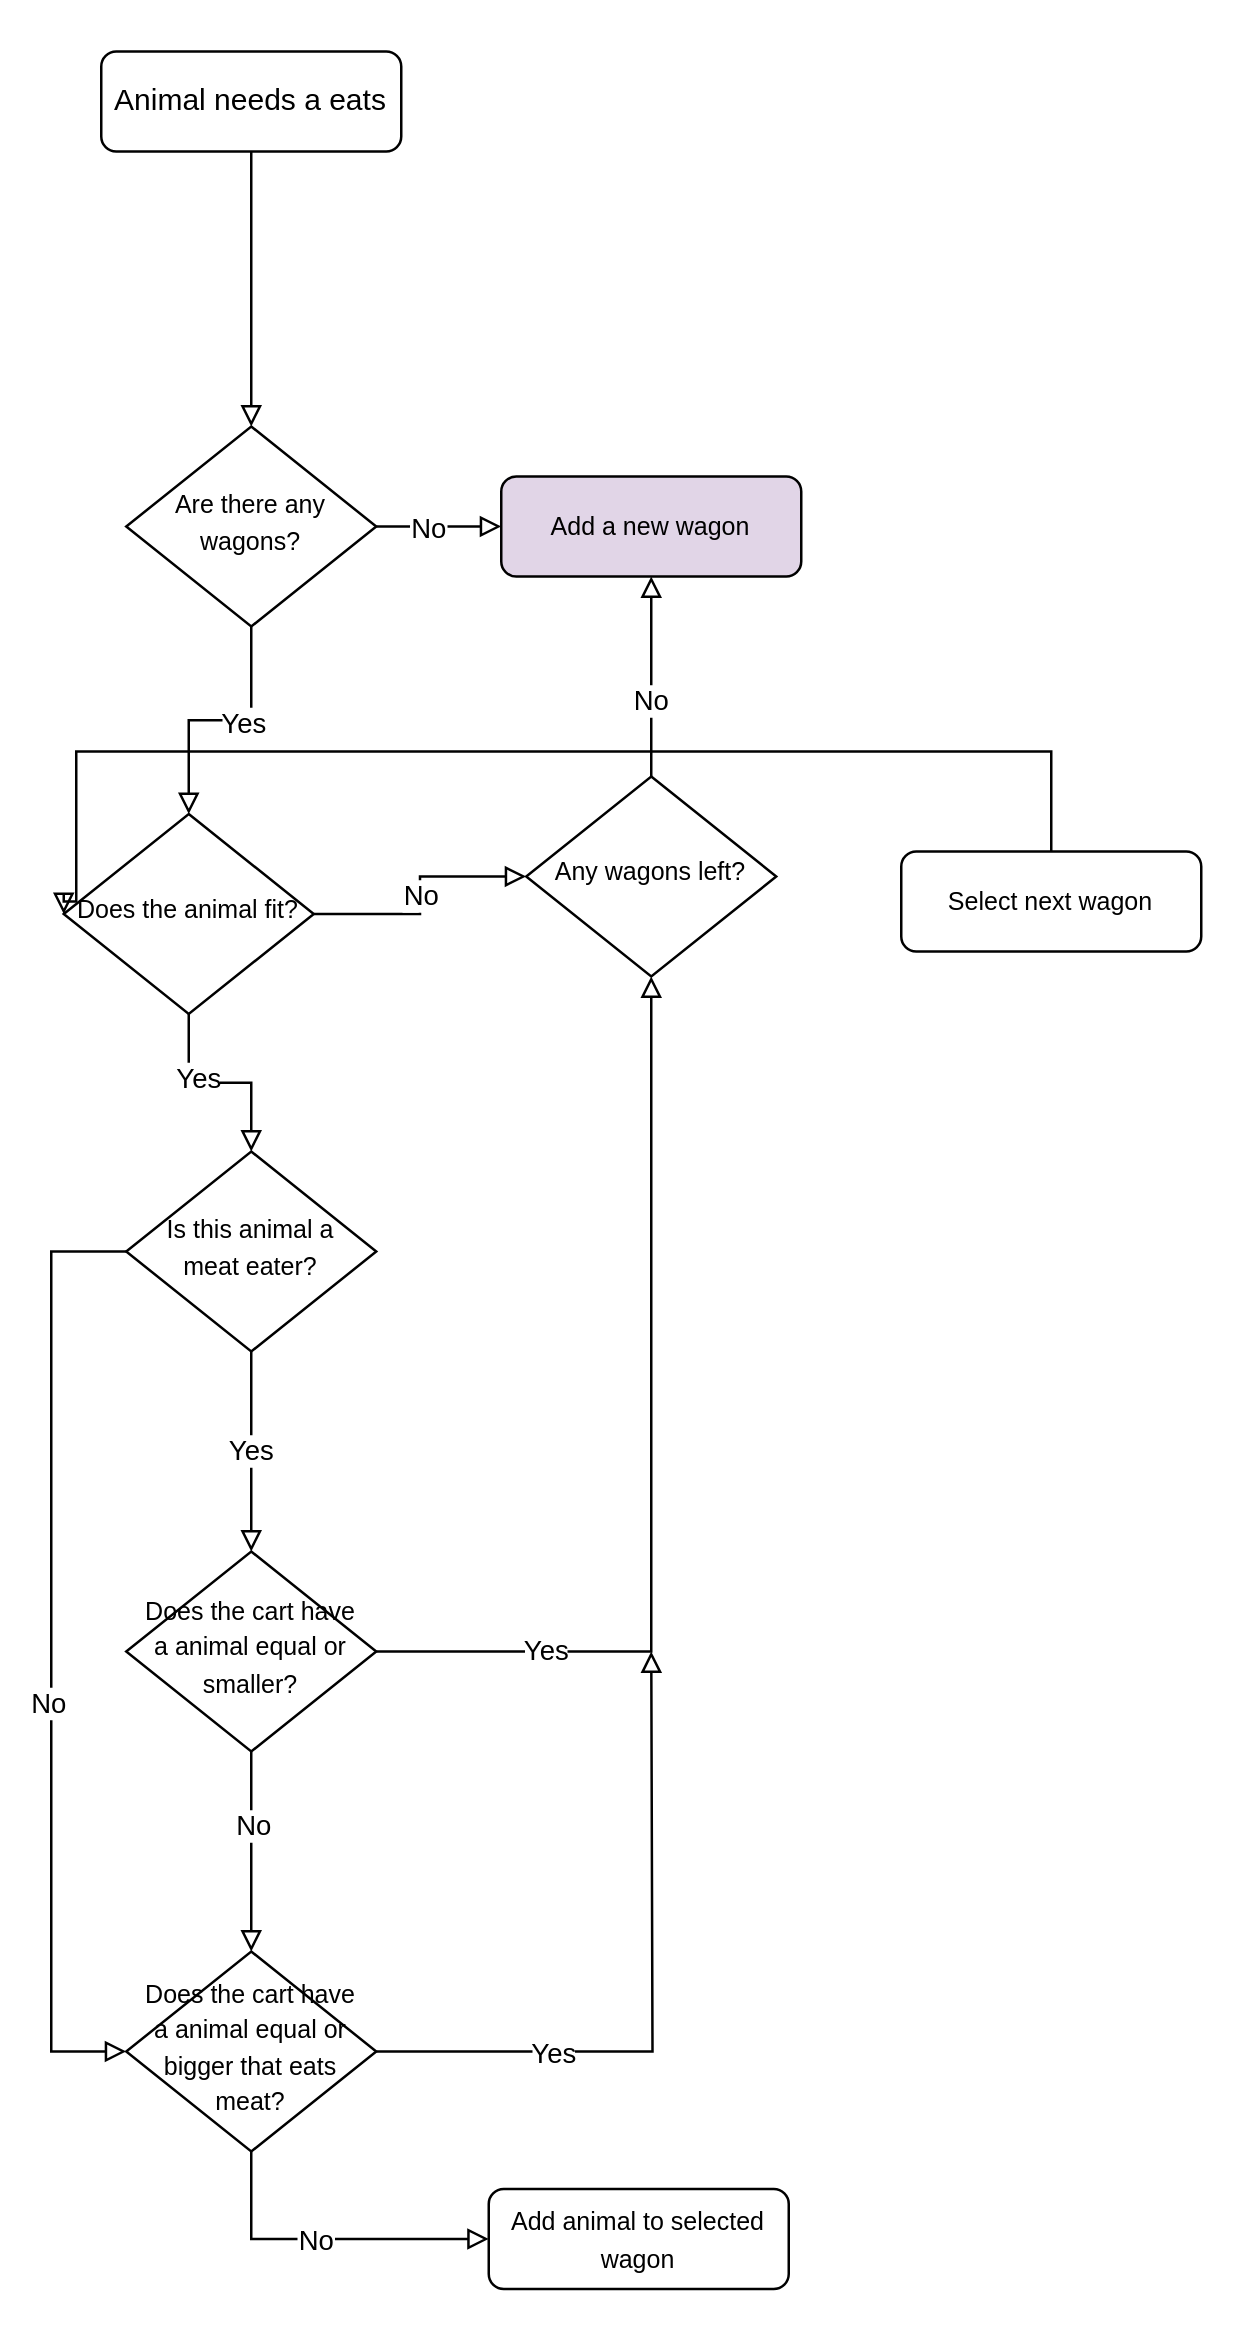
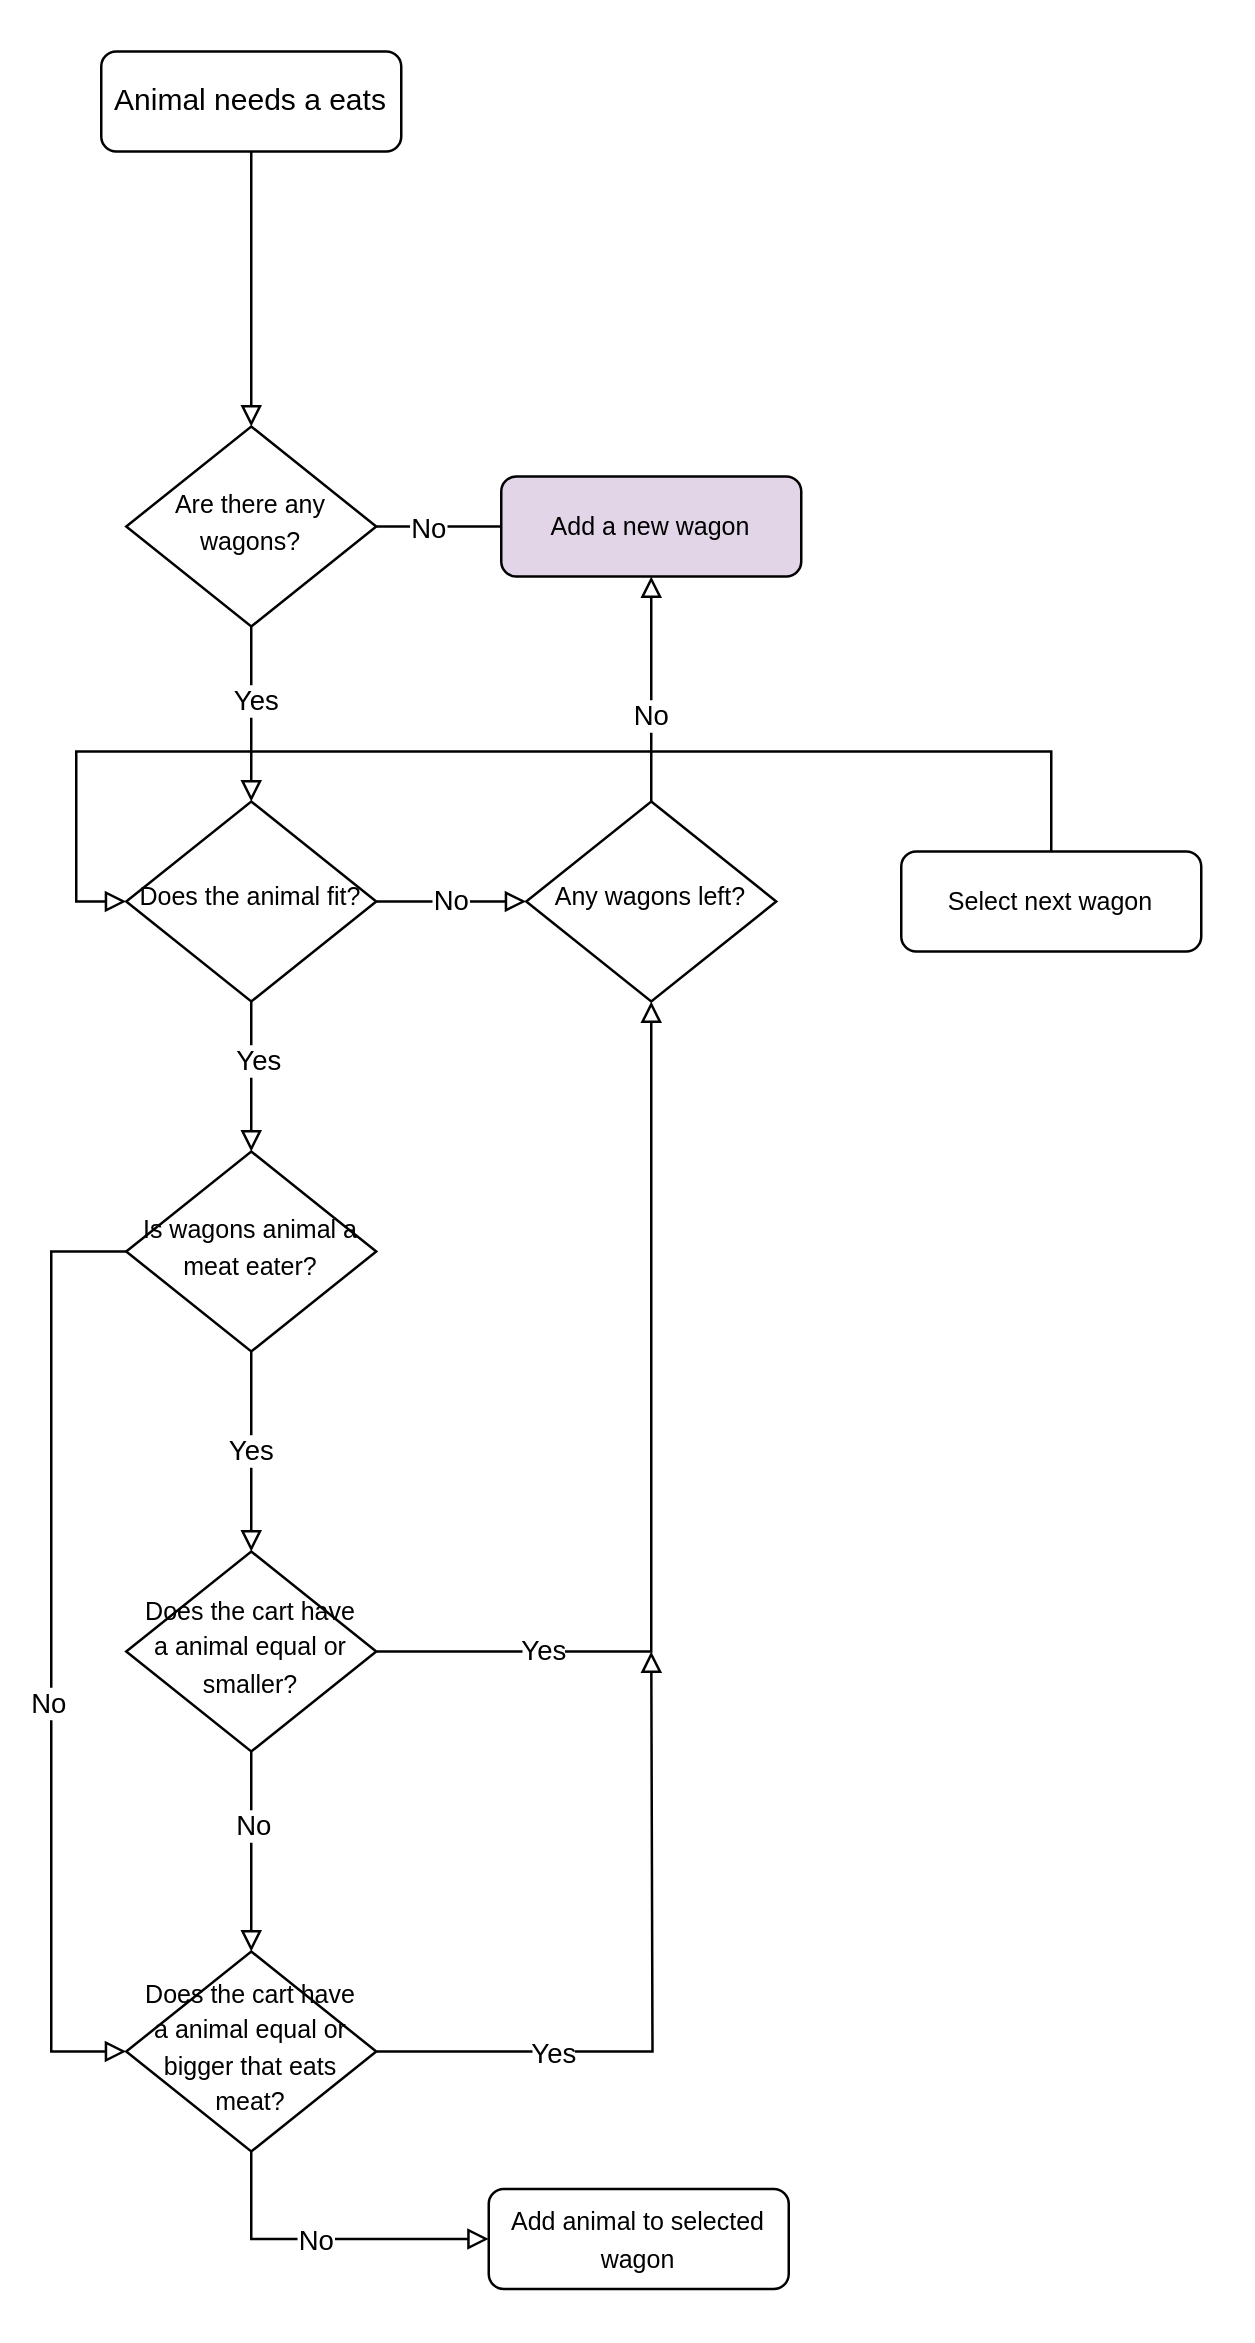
(479, 526) -> (488, 526)
(651, 876) -> (651, 901)
(189, 914) -> (251, 901)
(251, 1246) -> (251, 1246)
